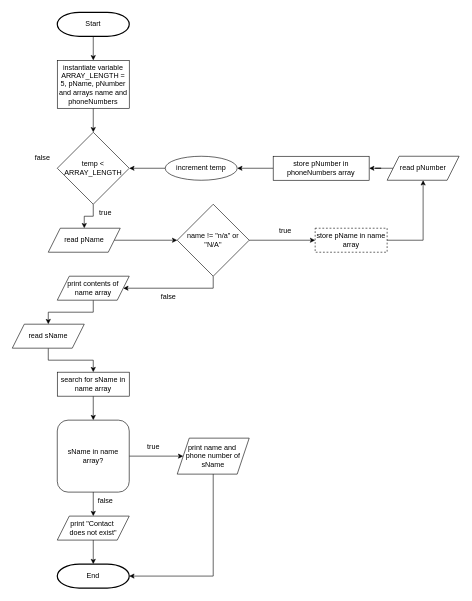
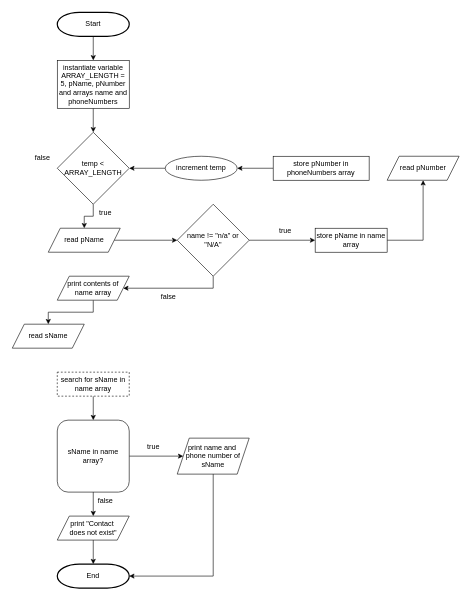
(378, 168) -> none
(351, 240) -> (351, 240)
(48, 359) -> none
(93, 384) -> (93, 384)
